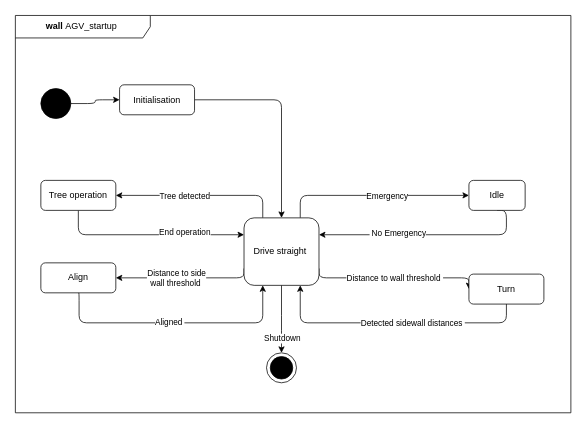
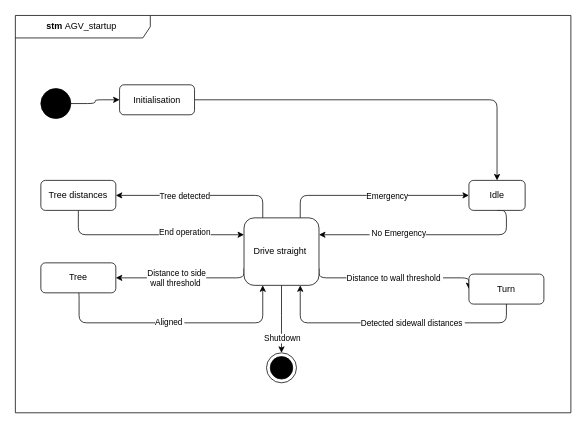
(83, 27) -> (83, 27)
(282, 156) -> (388, 100)
(78, 195) -> (78, 195)
(78, 278) -> (78, 278)
